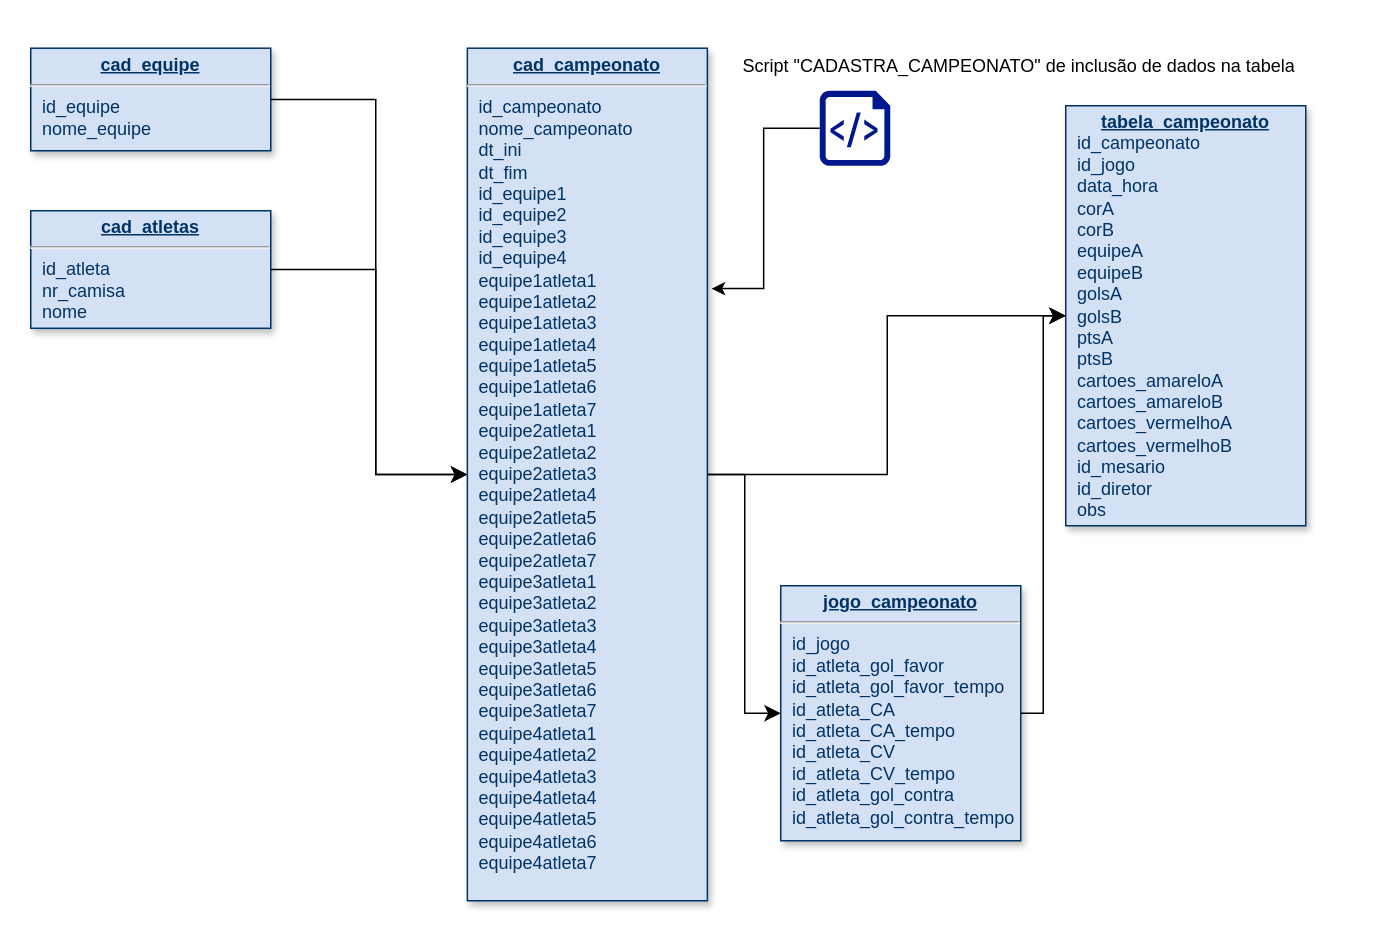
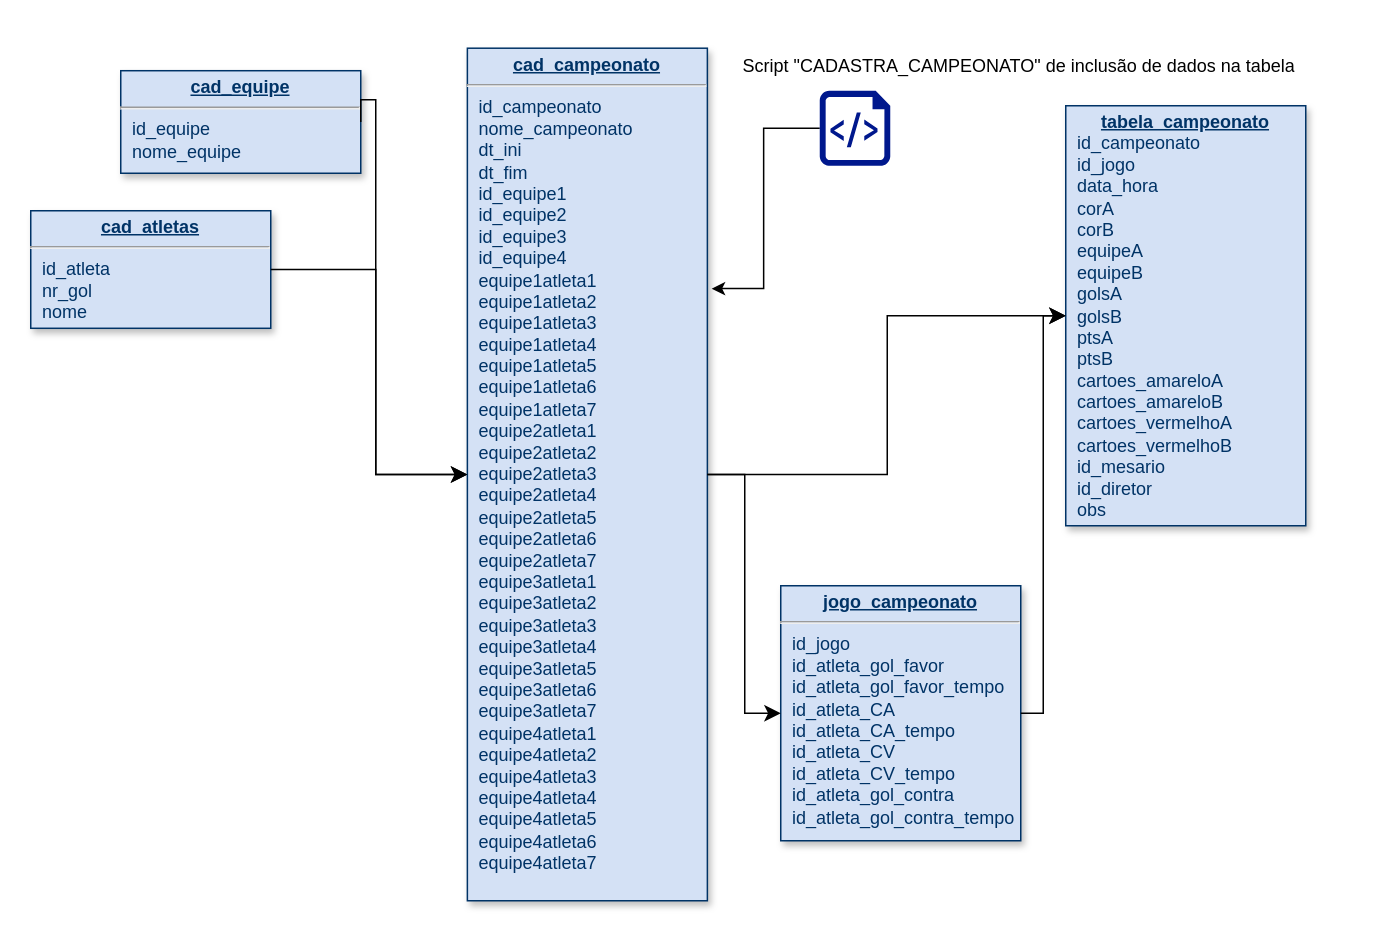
(151, 99) -> (241, 122)
(84, 254) -> (84, 254)
